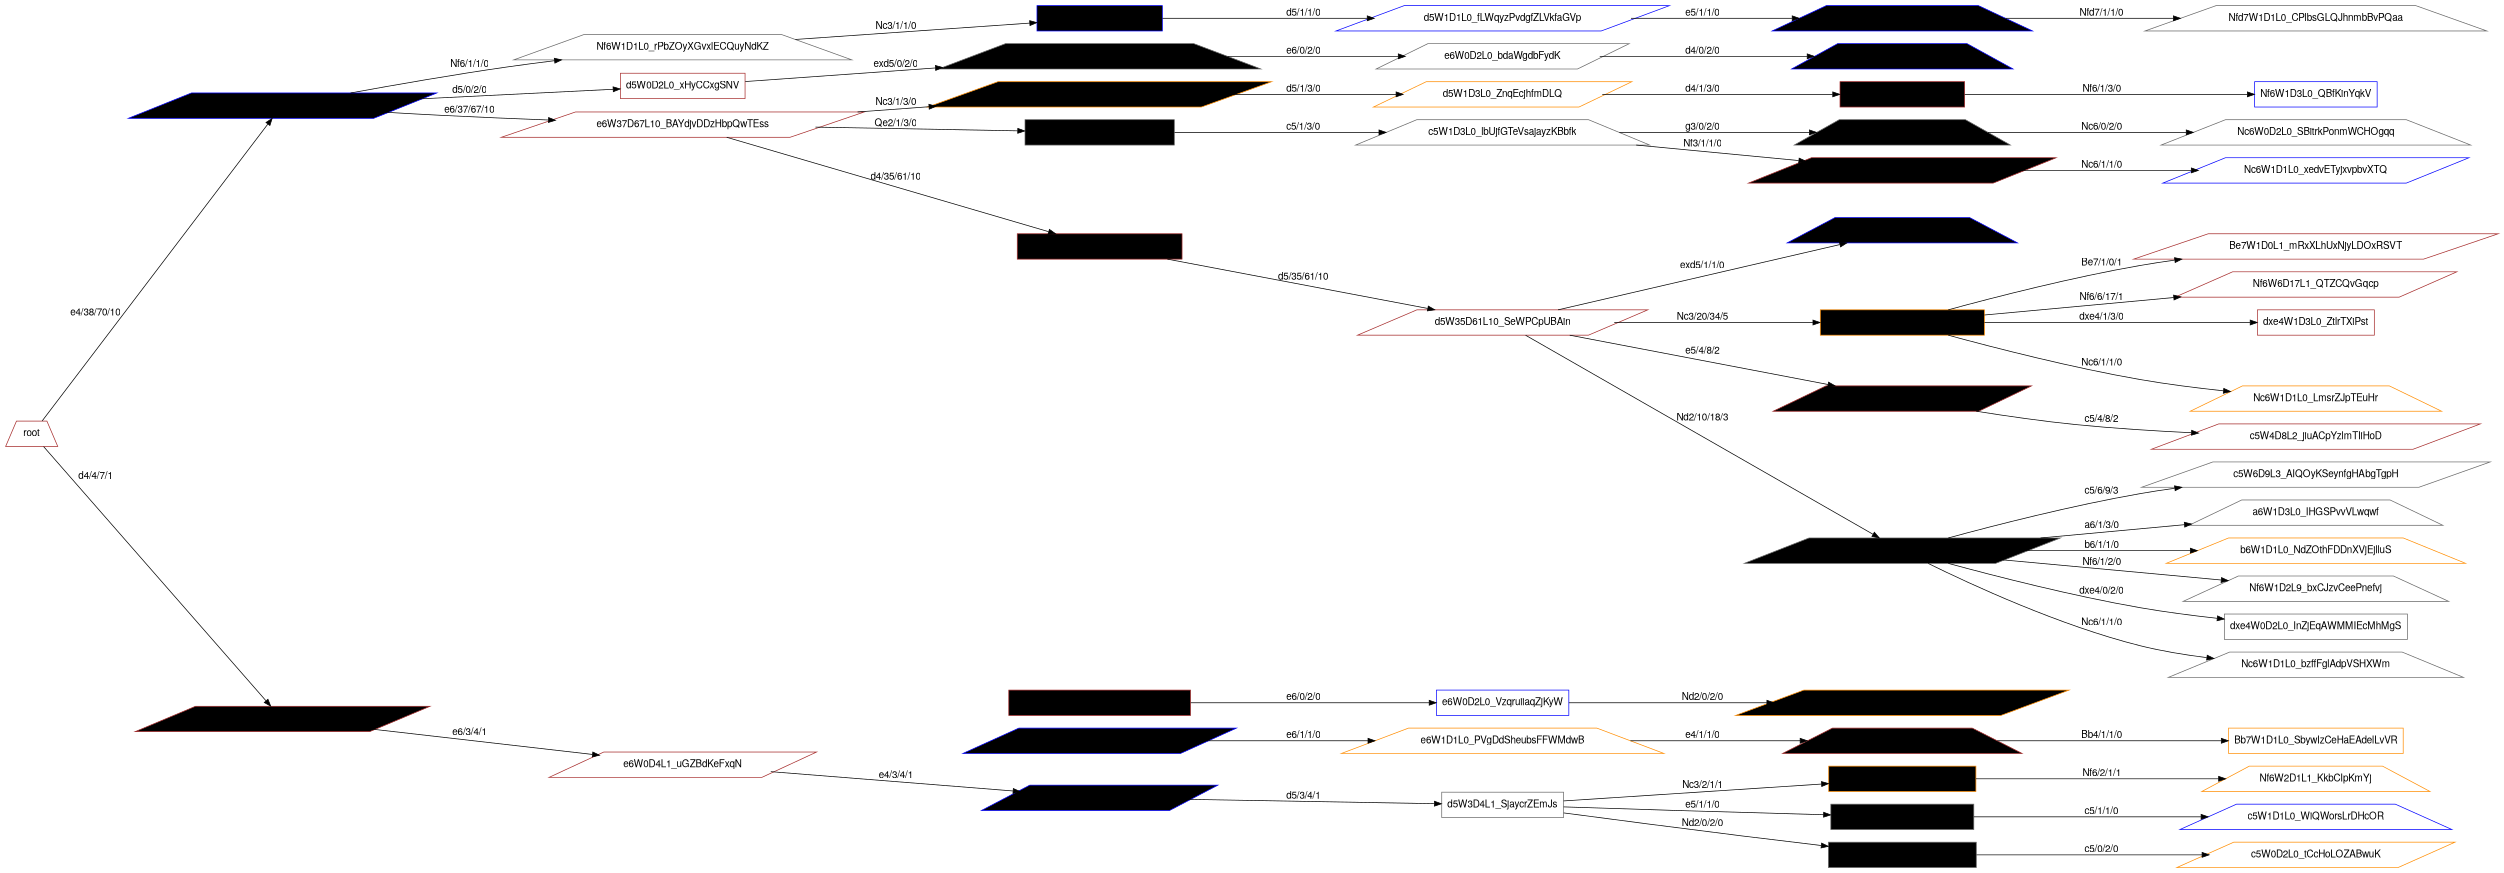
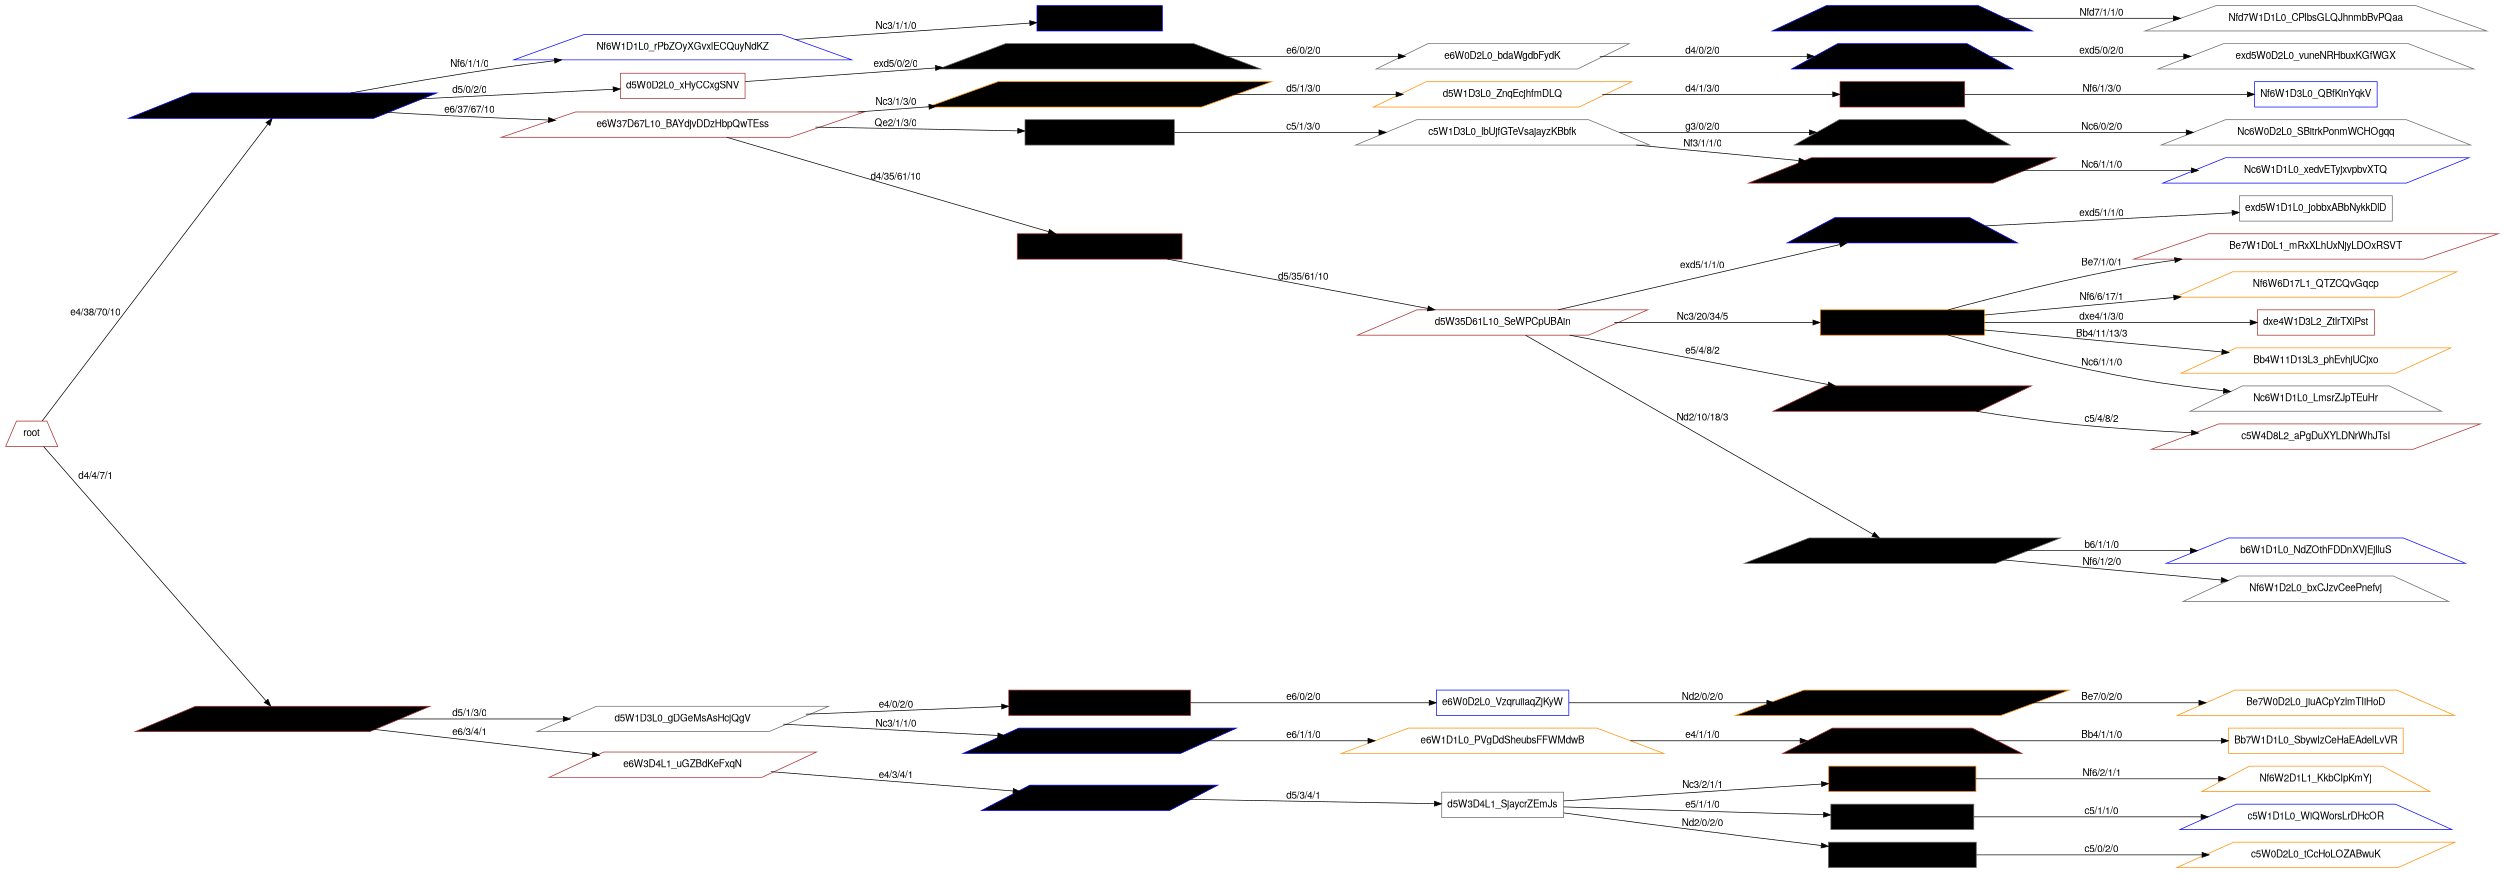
(1503, 18) -> none
(683, 47) -> (683, 47)
none -> (2316, 56)
none -> (2316, 208)
(2316, 284) -> (2316, 284)
(2316, 323) -> (2316, 323)
none -> (2316, 361)
(2316, 399) -> (2316, 399)
(2316, 437) -> (2316, 437)
(2316, 475) -> none
(2316, 513) -> none
(2316, 551) -> (2316, 551)
(2316, 589) -> (2316, 589)
(2316, 627) -> none
(2316, 665) -> none
none -> (2316, 703)
none -> (683, 719)
(683, 765) -> (683, 765)
